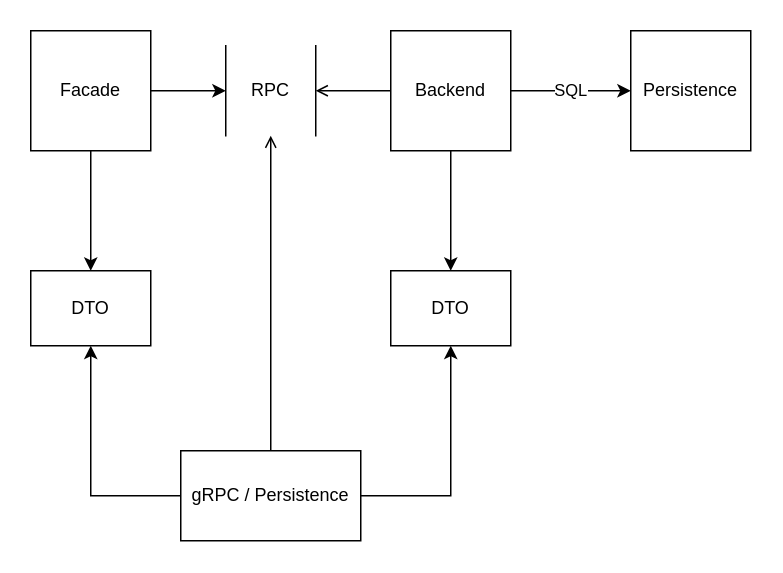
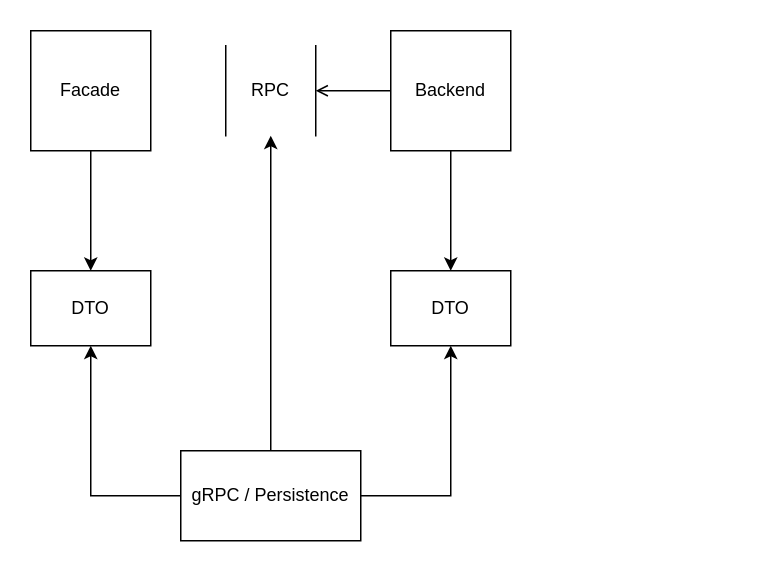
(183, 91) -> none
(566, 91) -> none
(691, 91) -> none
(271, 144) -> (271, 147)
